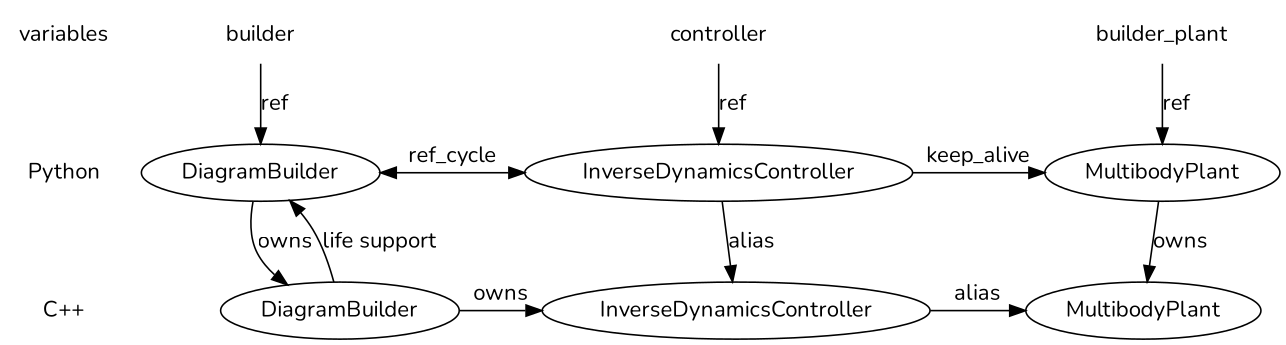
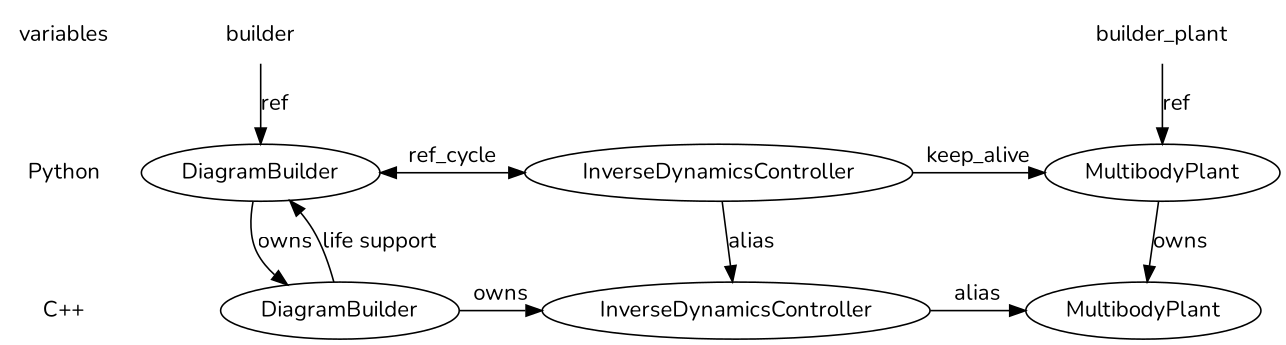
(719, 35) -> none
